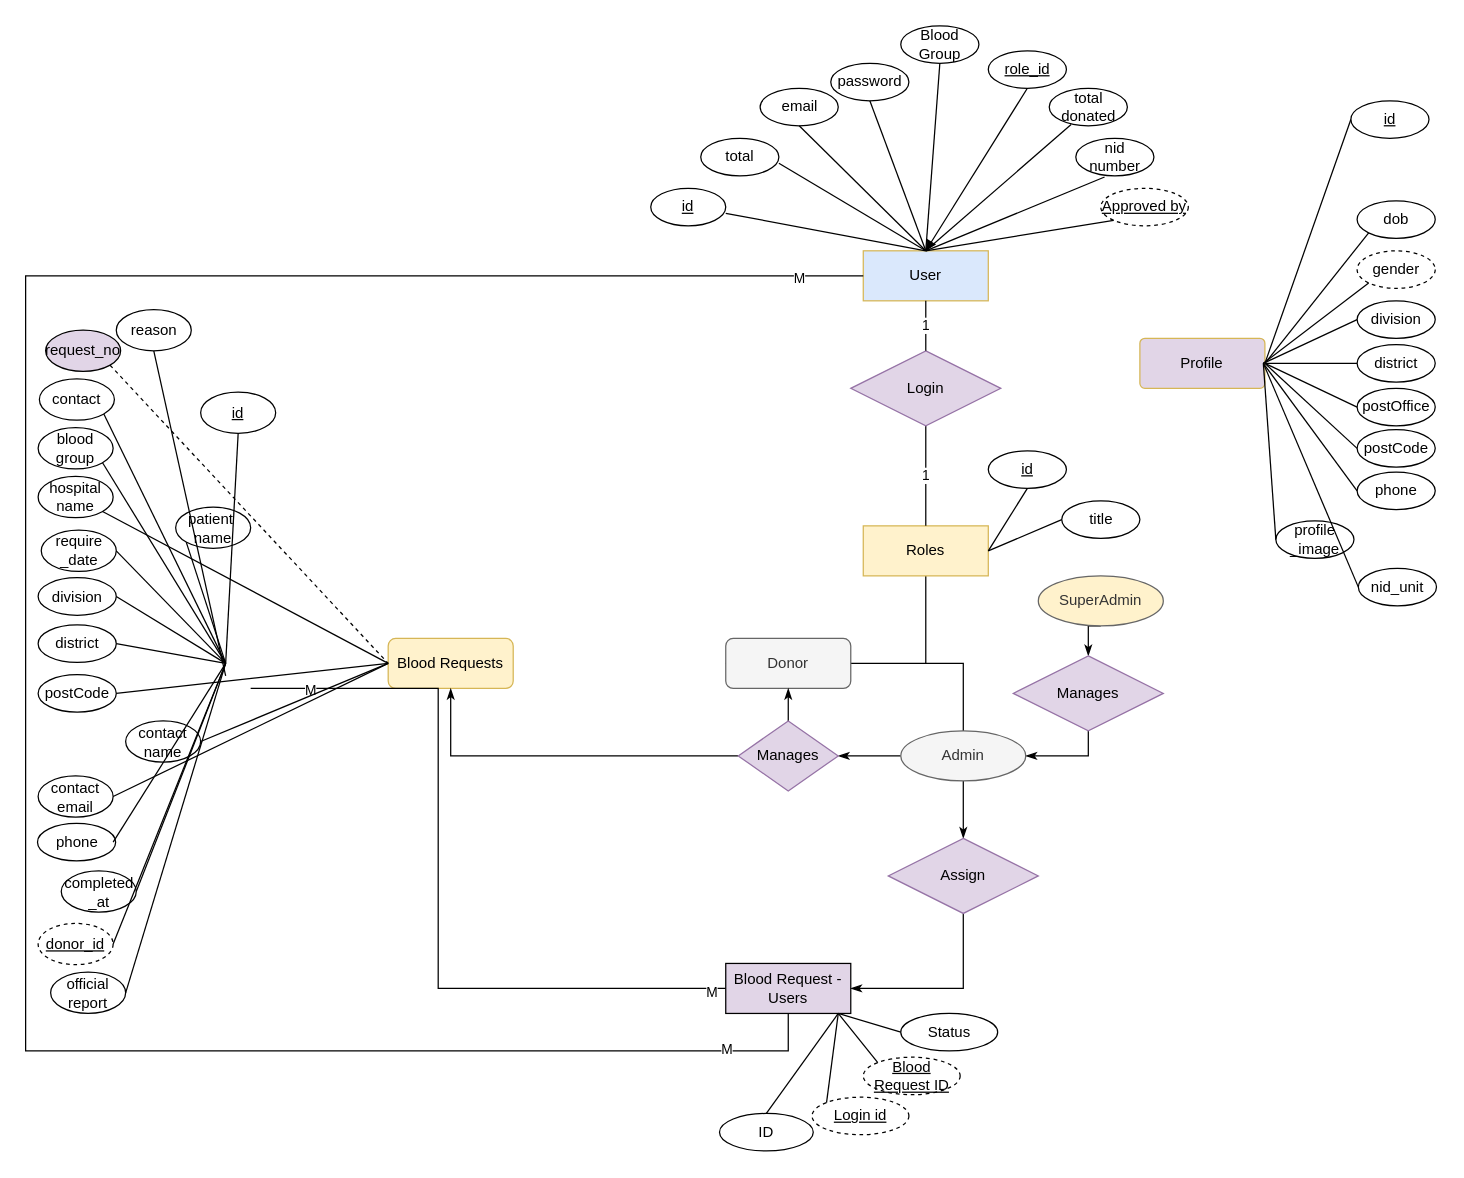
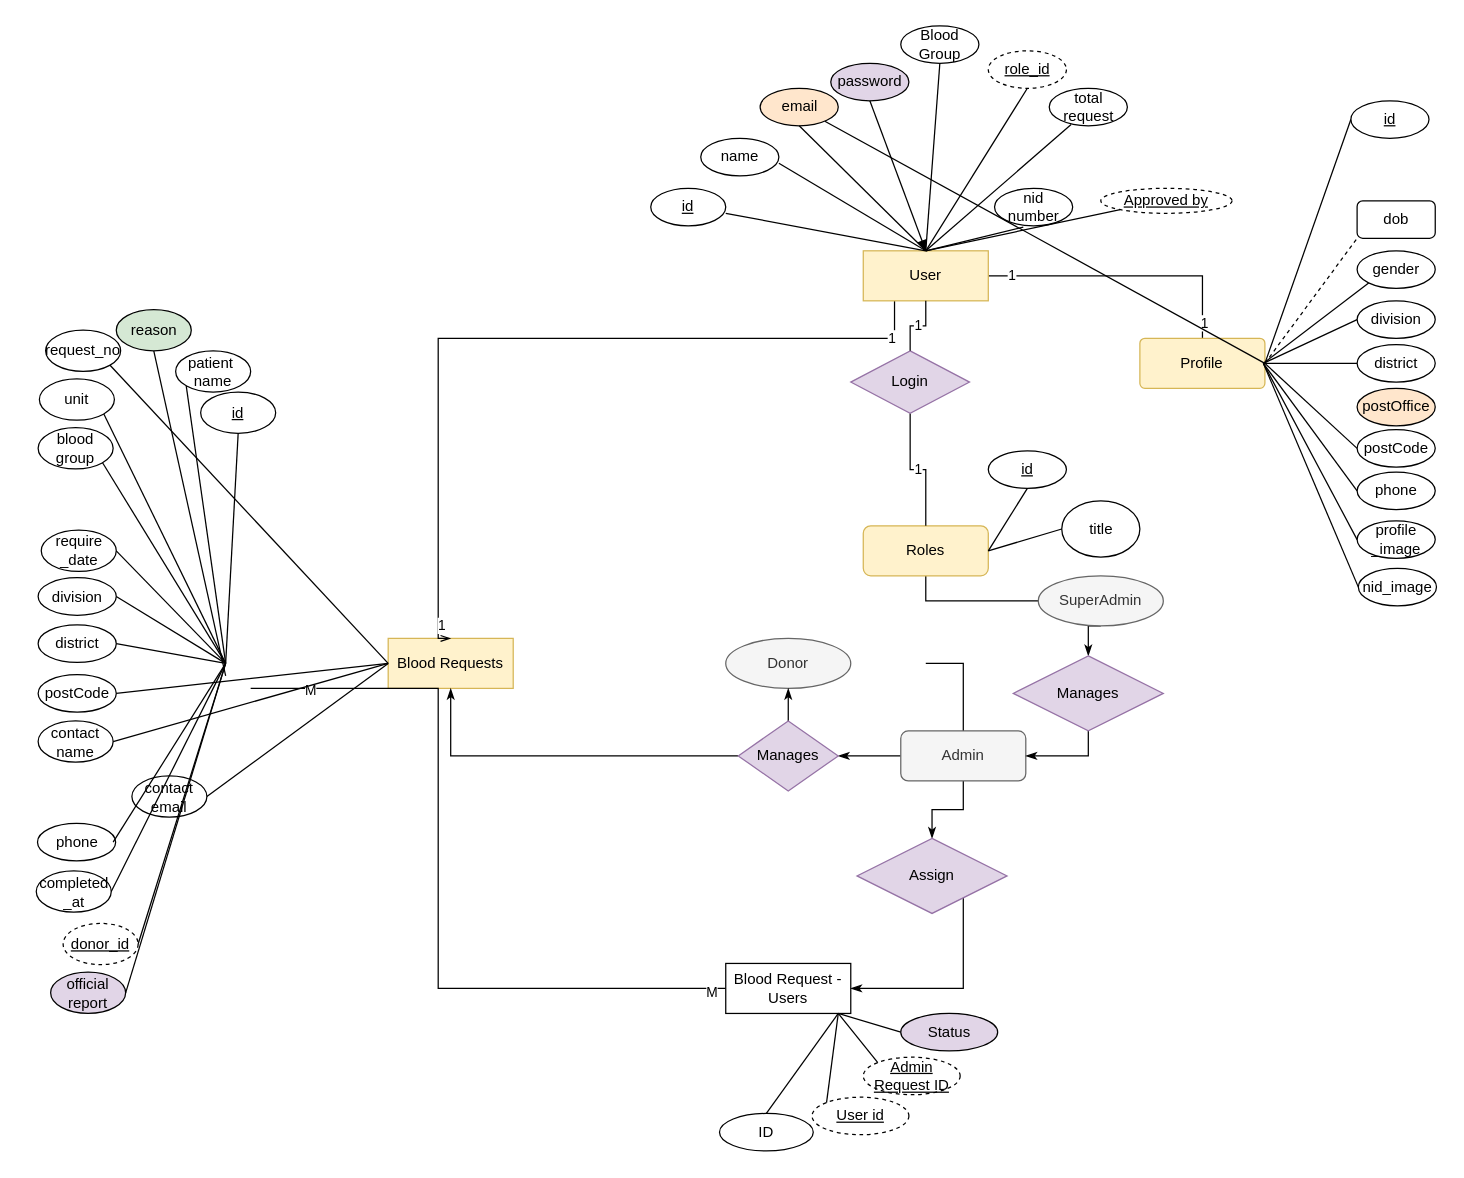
(1027, 69) -> (1027, 69)
(870, 82) -> (870, 82)
(799, 107) -> (799, 107)
(1089, 107) -> (1089, 107)
(740, 157) -> (740, 157)
(1115, 157) -> (1033, 207)
(1144, 207) -> (1166, 201)
(1396, 219) -> (1396, 219)
(922, 240) -> (921, 239)
(932, 241) -> (931, 241)
(1396, 269) -> (1396, 269)
(926, 276) -> (926, 276)
none -> (1187, 276)
(1320, 293) -> (1314, 296)
(154, 330) -> (154, 330)
none -> (530, 338)
(83, 351) -> (83, 351)
(1202, 363) -> (1202, 363)
(1313, 386) -> (920, 174)
(926, 388) -> (910, 382)
(77, 399) -> (77, 399)
(1396, 407) -> (1396, 407)
(76, 497) -> none
(1101, 519) -> (1101, 529)
(213, 528) -> (213, 371)
(1315, 539) -> (1396, 539)
(926, 551) -> (926, 551)
(292, 560) -> (292, 560)
(1398, 587) -> (1398, 587)
(267, 599) -> none
none -> (983, 601)
(1101, 601) -> (1101, 601)
(26, 644) -> none
(451, 663) -> (451, 663)
(788, 663) -> (788, 663)
(918, 663) -> none
(163, 741) -> (76, 741)
(963, 756) -> (963, 756)
(76, 796) -> (169, 796)
(963, 876) -> (932, 876)
(99, 891) -> (74, 891)
(76, 944) -> (101, 944)
(788, 988) -> (788, 988)
(88, 993) -> (88, 993)
(949, 1032) -> (949, 1032)
(912, 1076) -> (912, 1076)
(861, 1116) -> (861, 1116)
